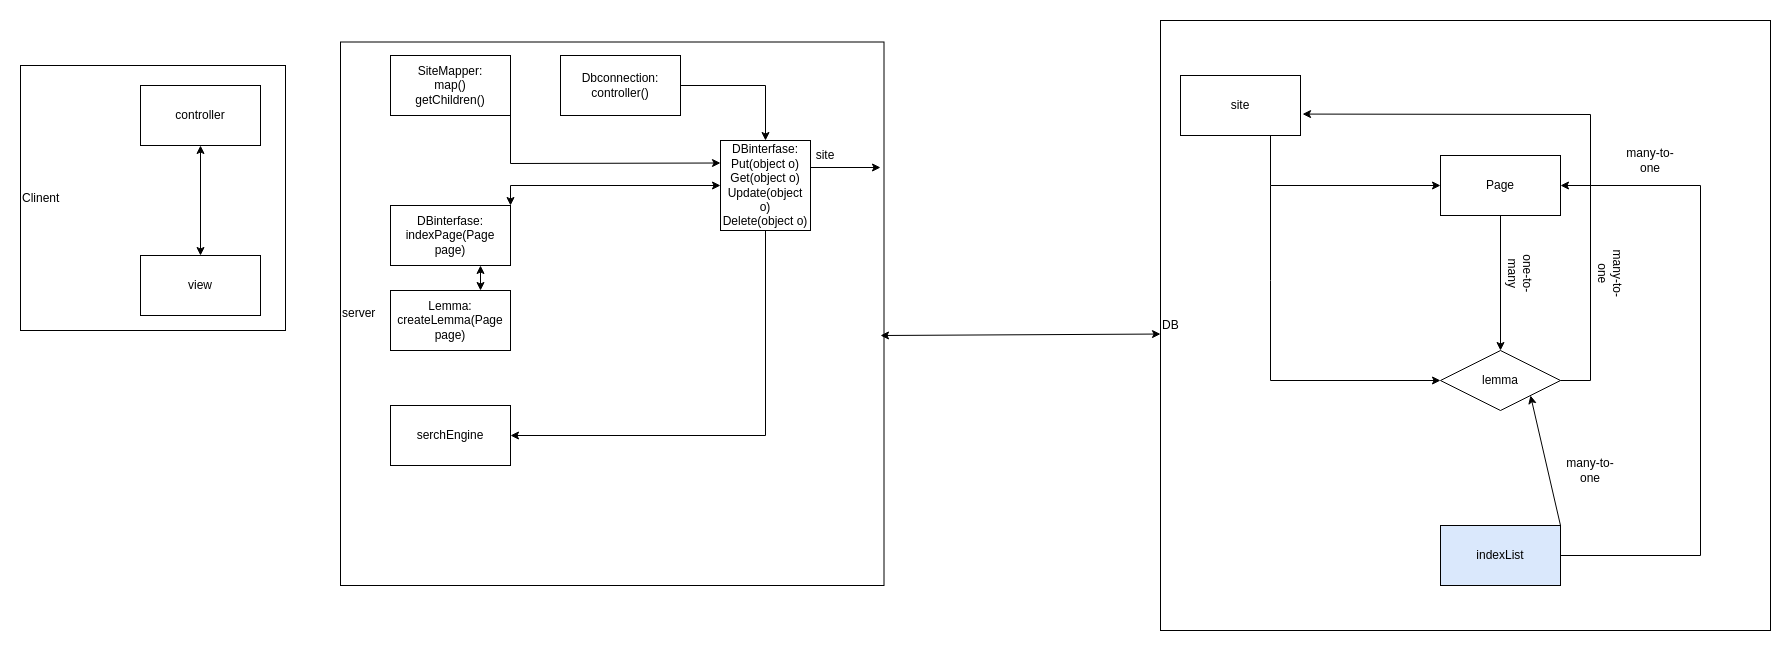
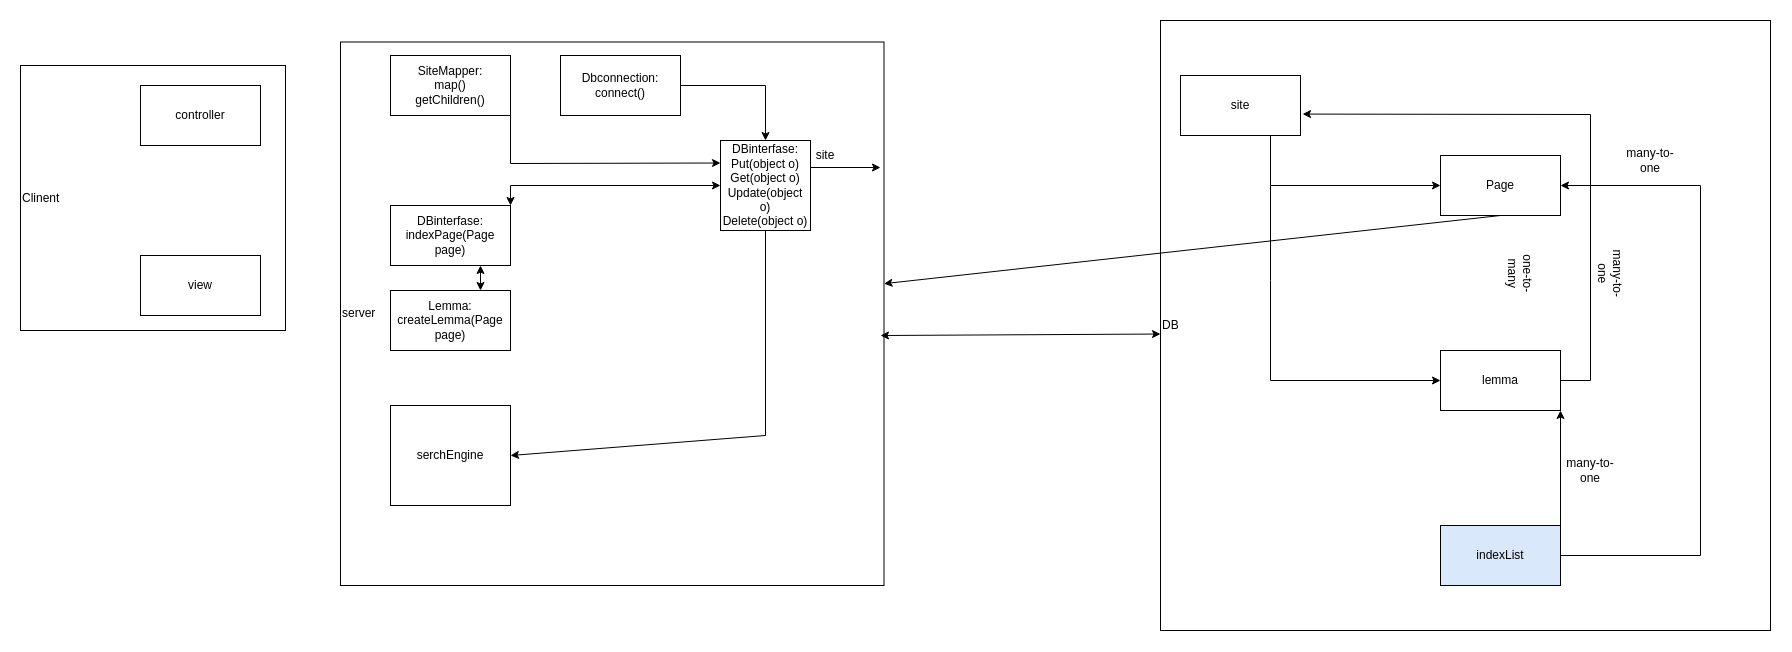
(621, 86) -> (621, 86)
(201, 201) -> none
(1501, 280) -> (1196, 249)
(1501, 381) -> (1501, 381)
(451, 436) -> (451, 456)
